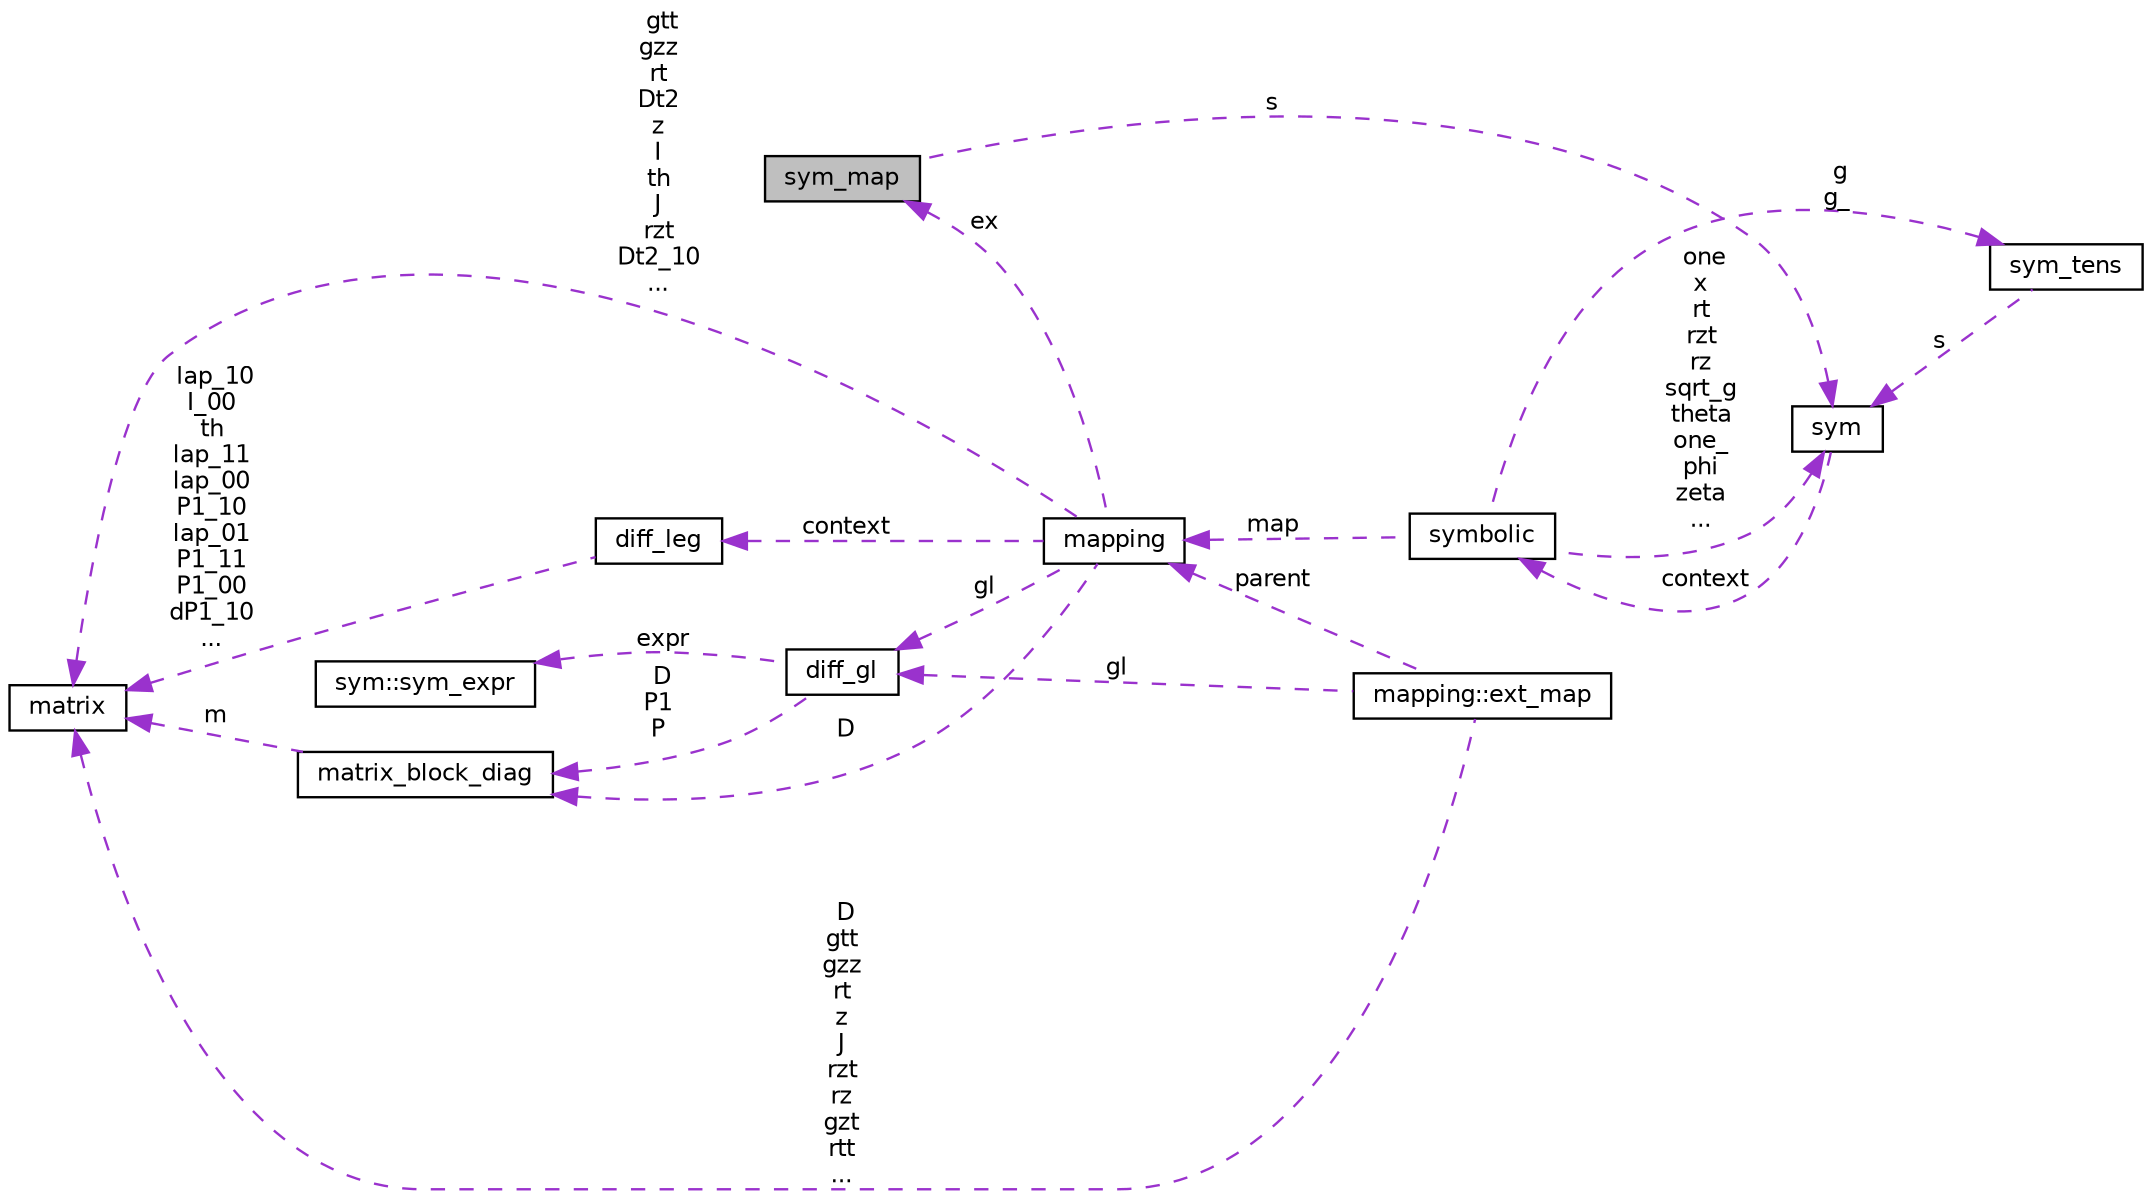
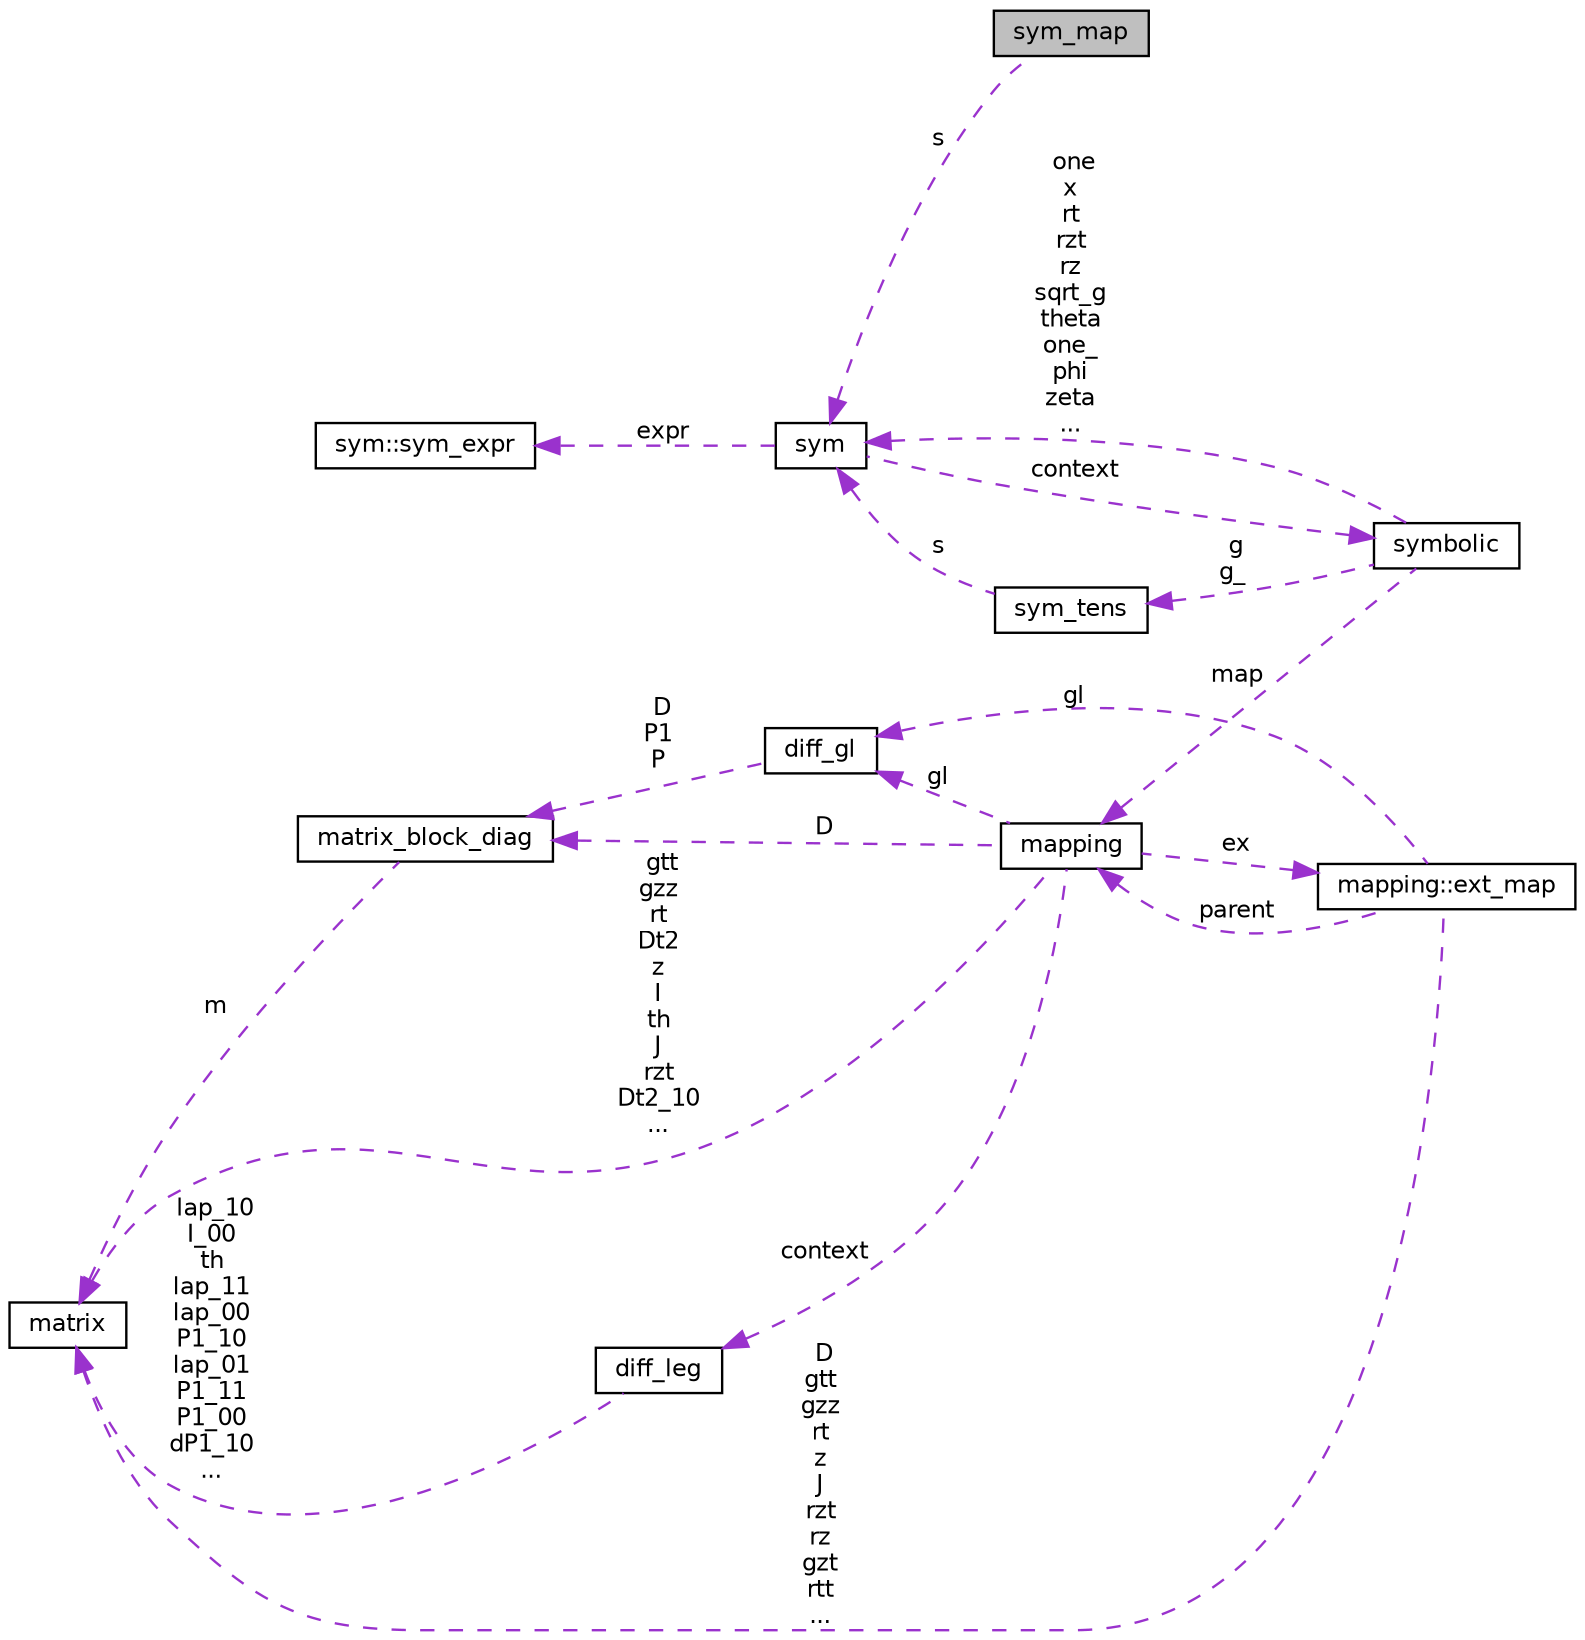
(1051, 343) -> (1218, 862)
(673, 652) -> (668, 446)
